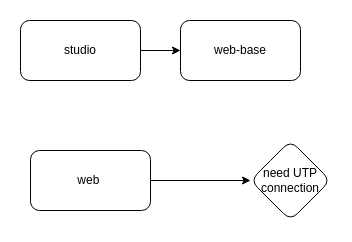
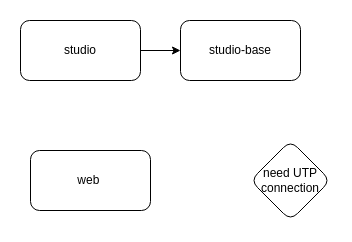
(241, 51) -> (241, 51)
(197, 181) -> none
